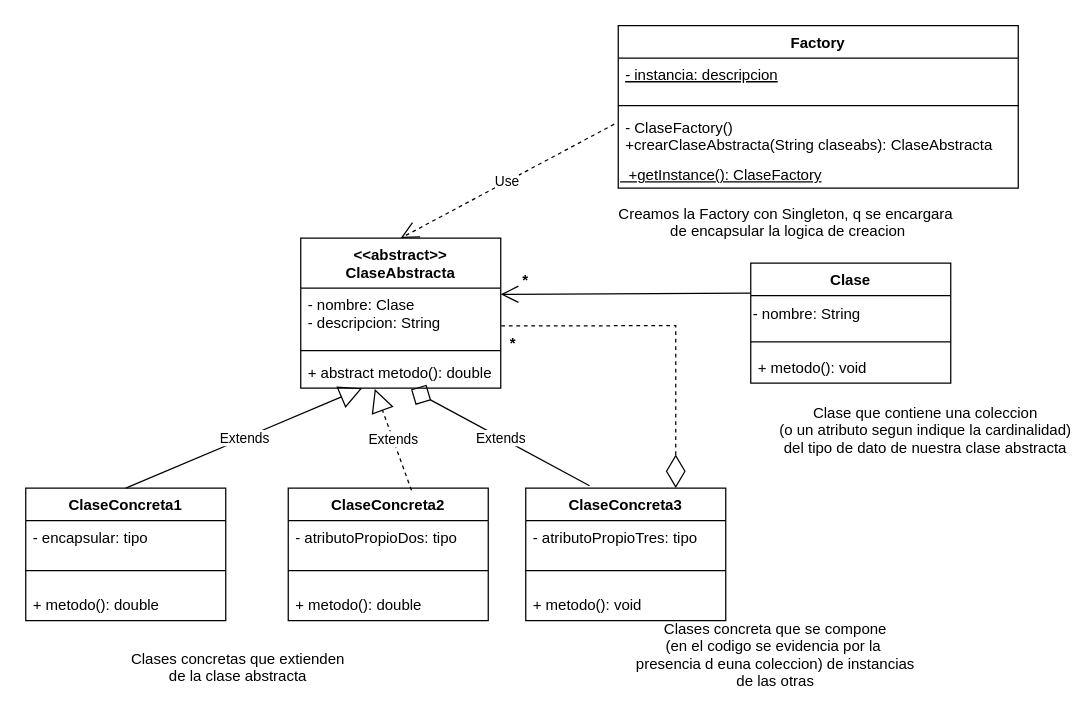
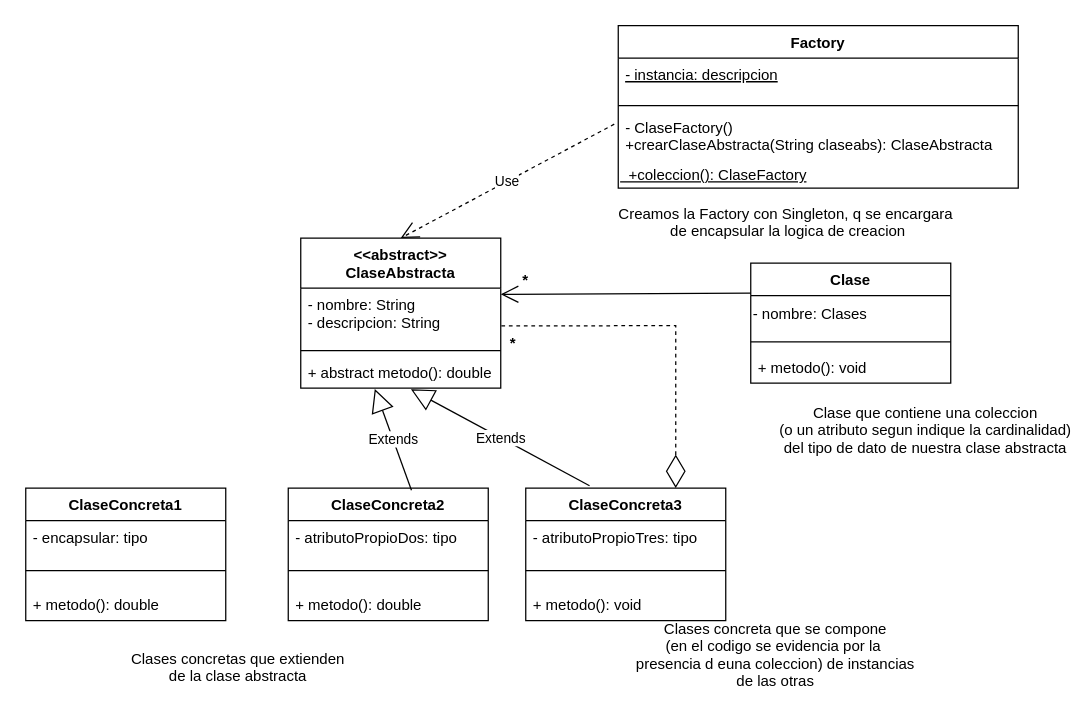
(732, 176) -> (720, 176)
(363, 305) -> (367, 305)
(813, 314) -> (813, 314)
(432, 401) -> (432, 401)
(233, 443) -> none
(403, 468) -> (403, 468)
